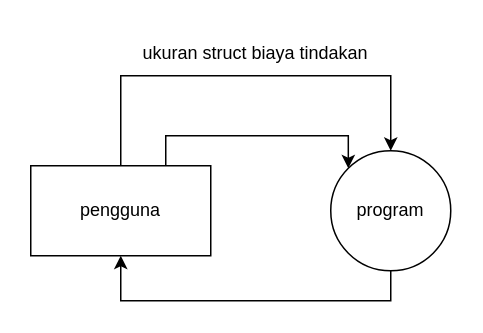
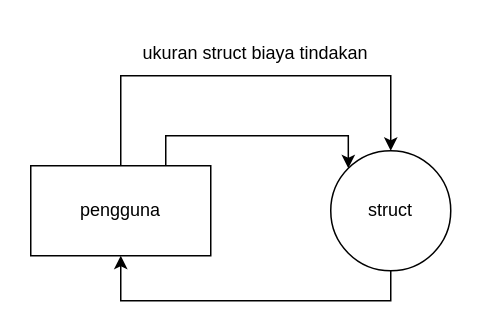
(391, 211) -> (391, 211)
